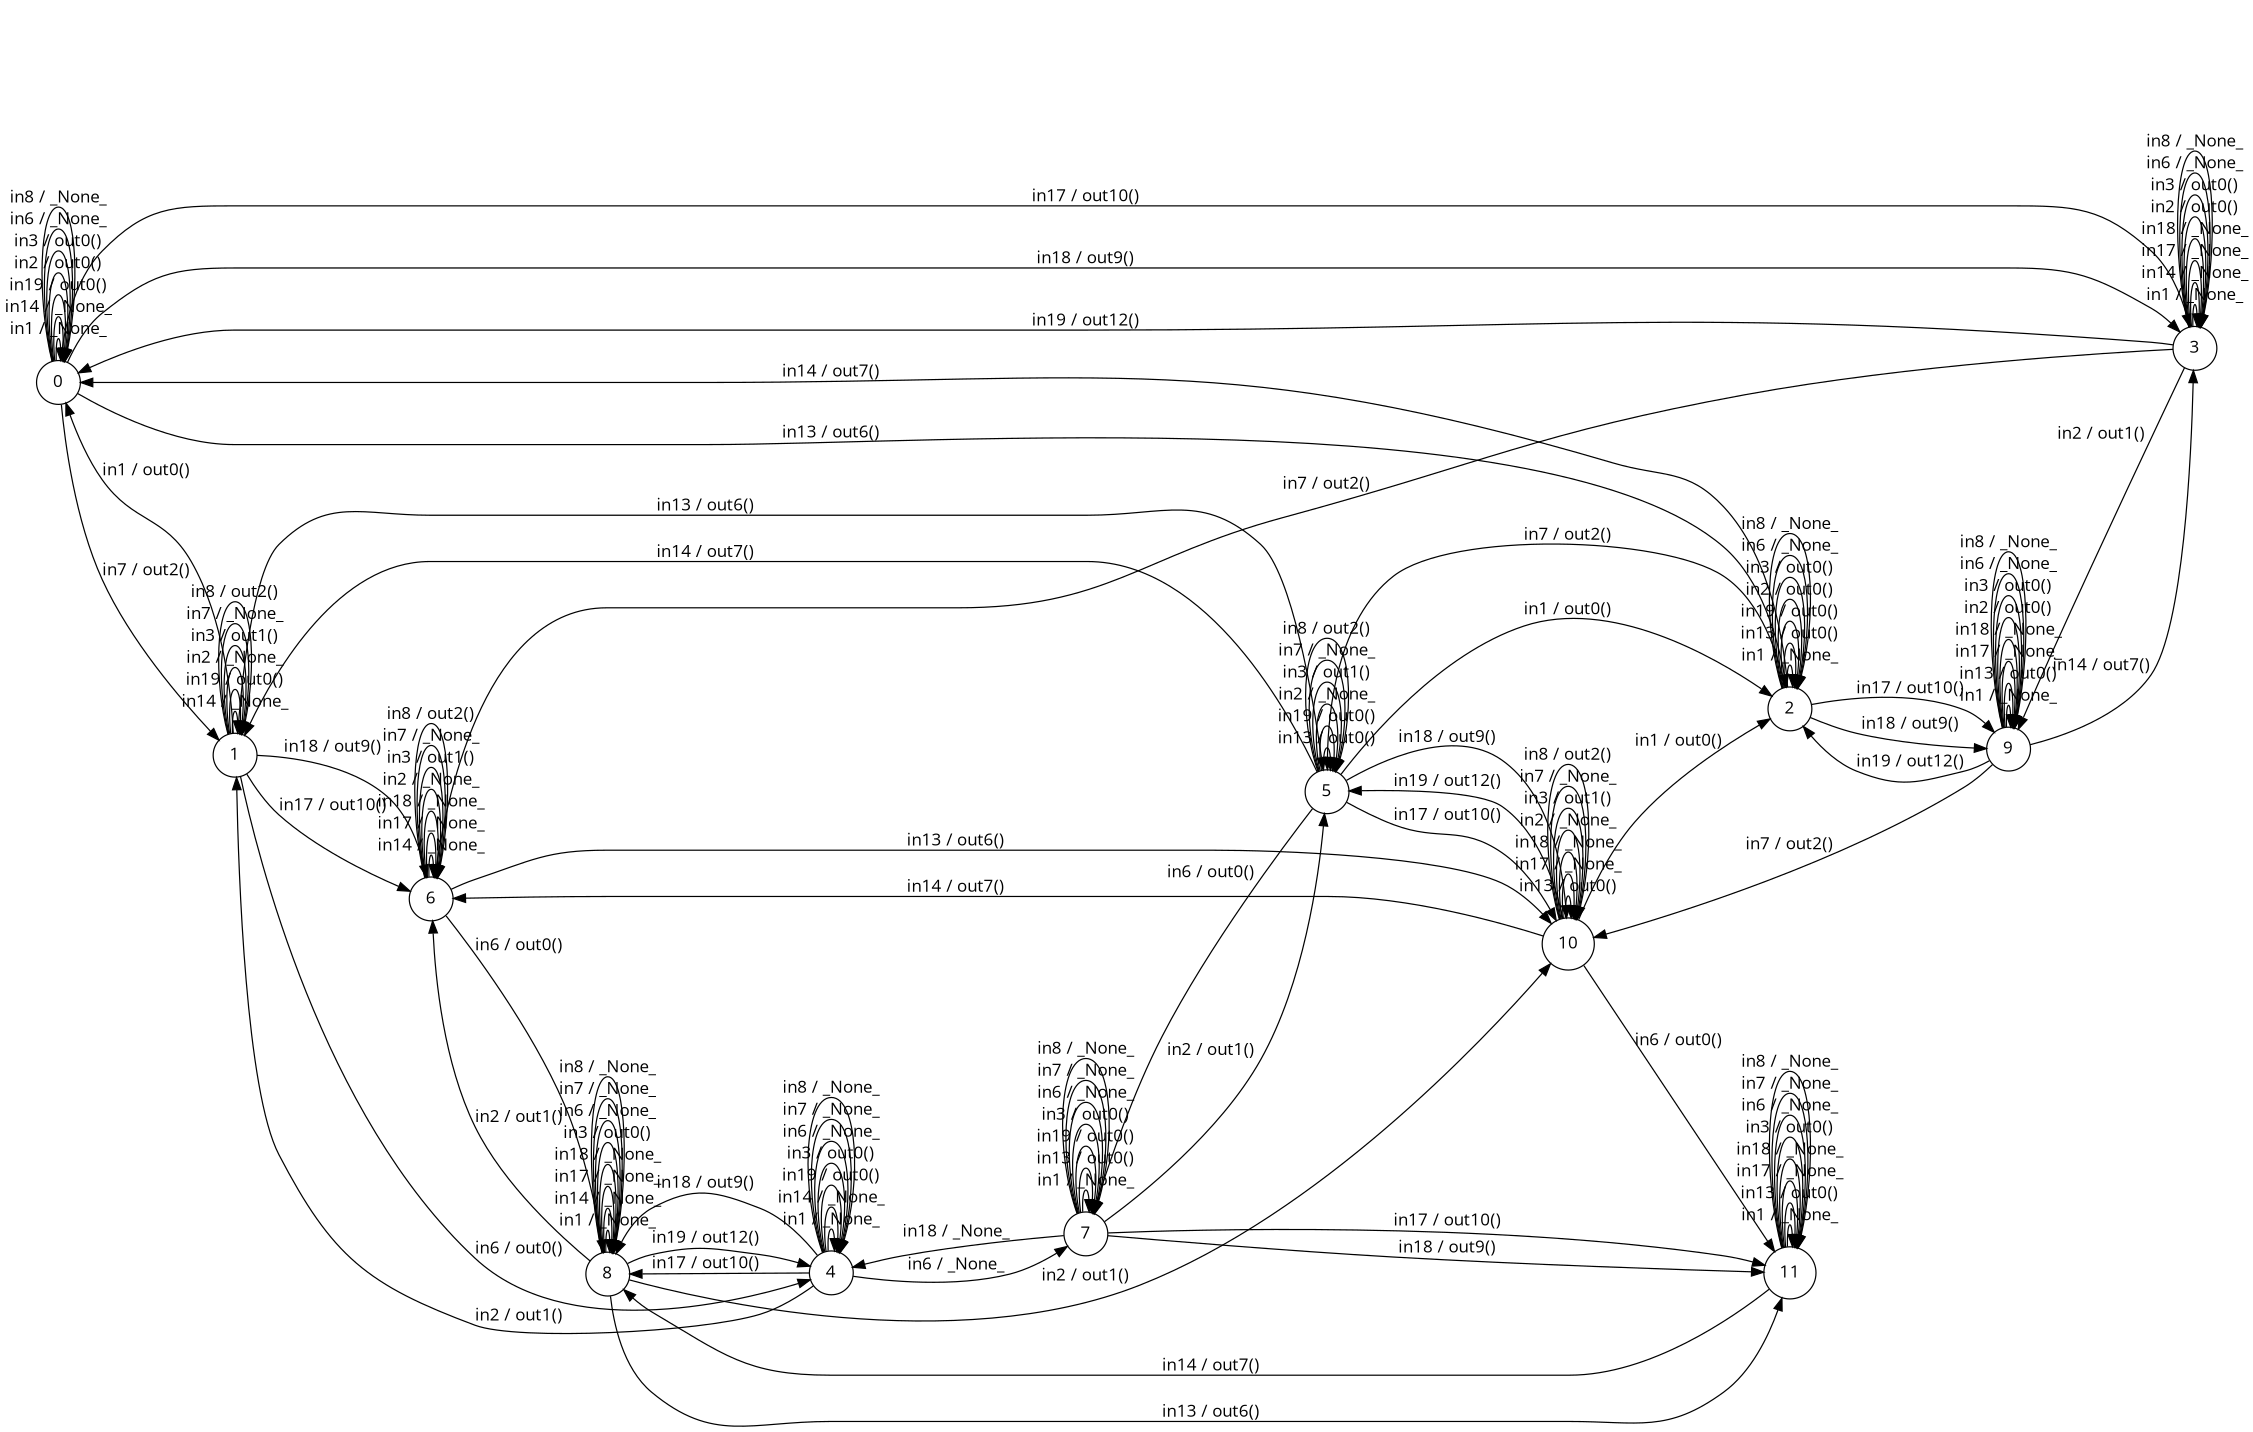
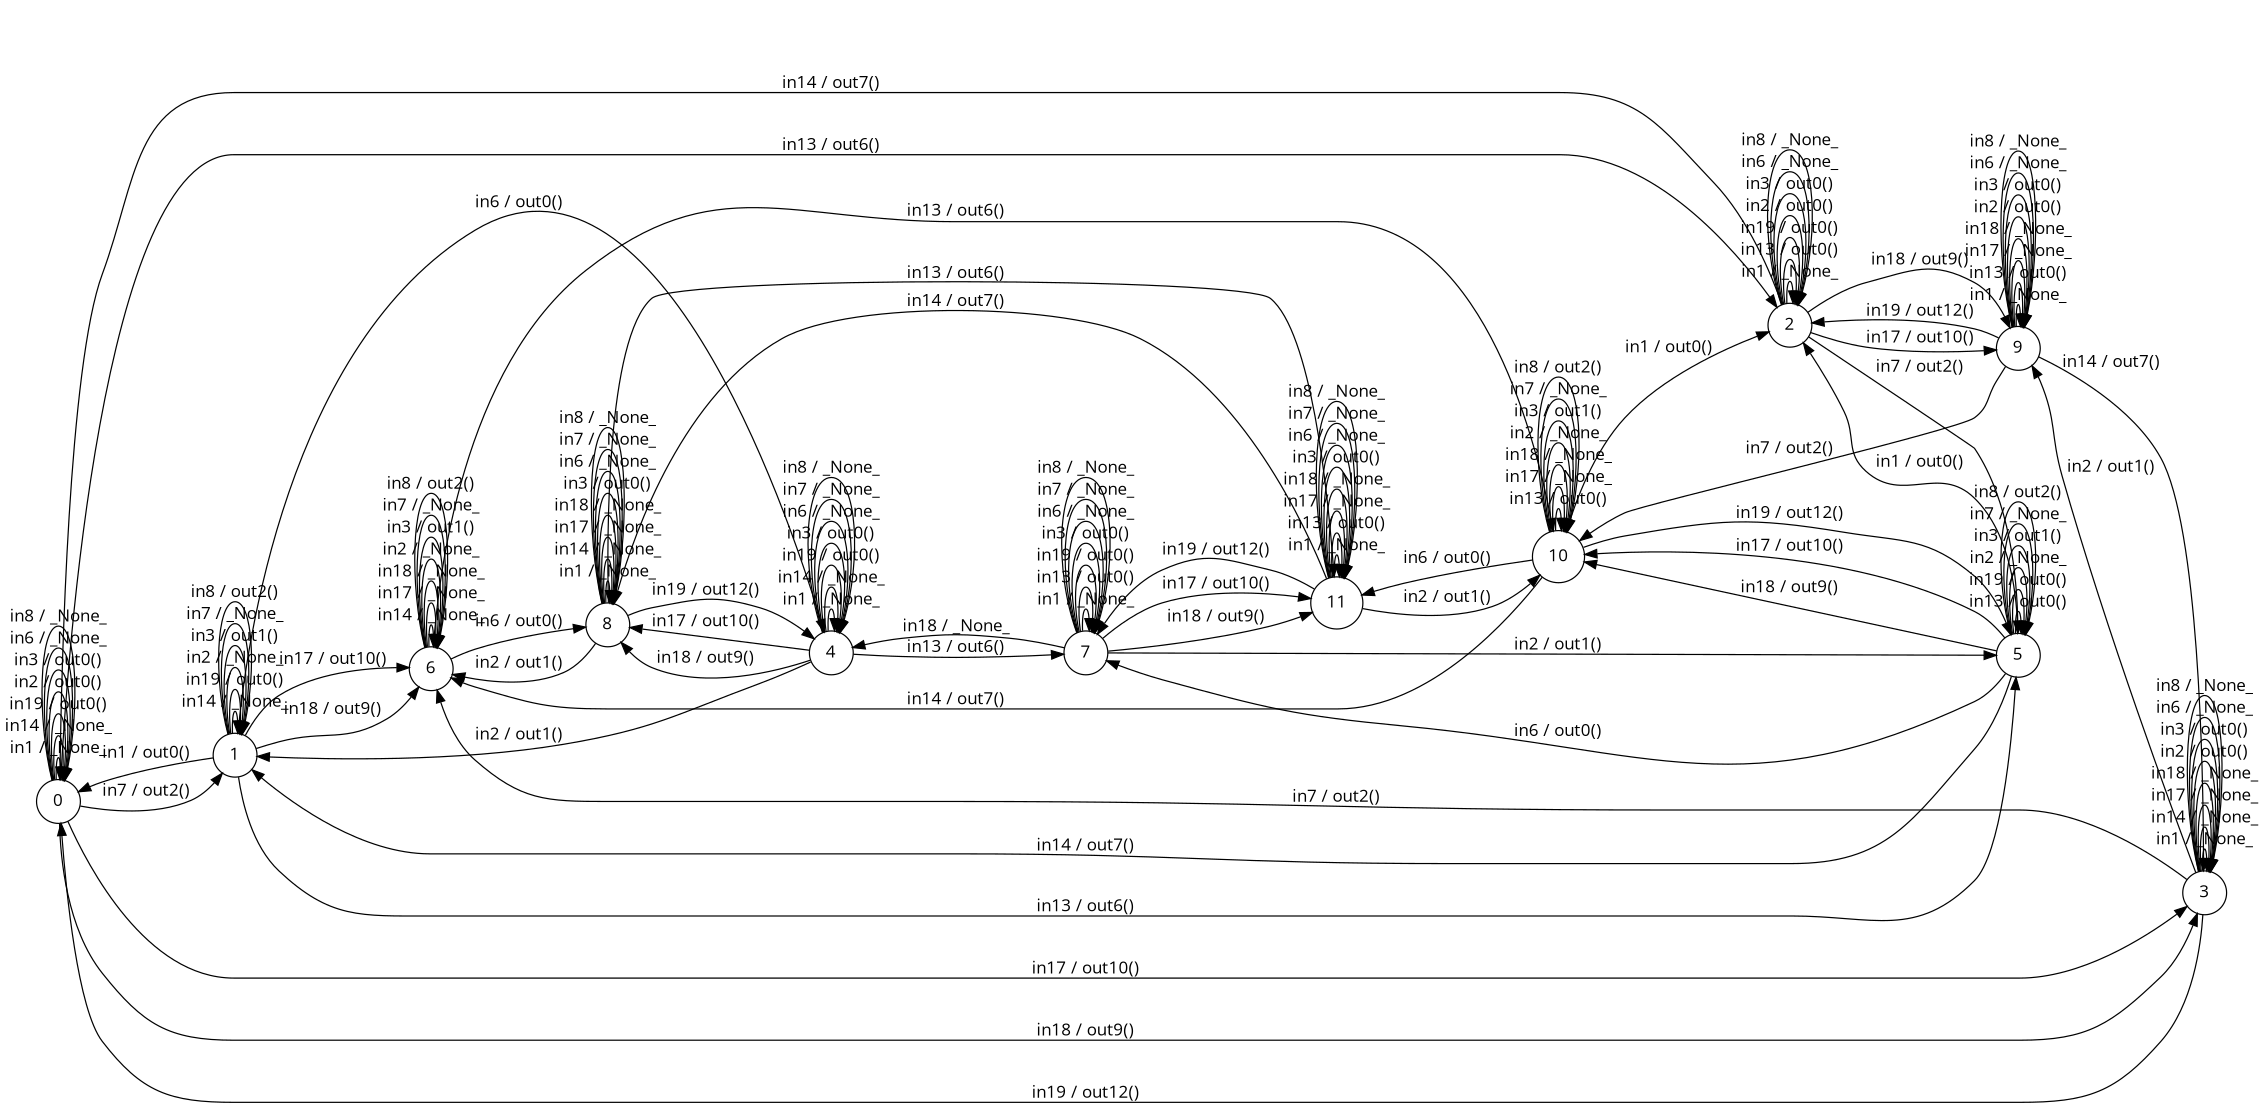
none -> (1200, 559)
(956, 1265) -> (956, 647)
(1138, 1286) -> (1450, 615)
